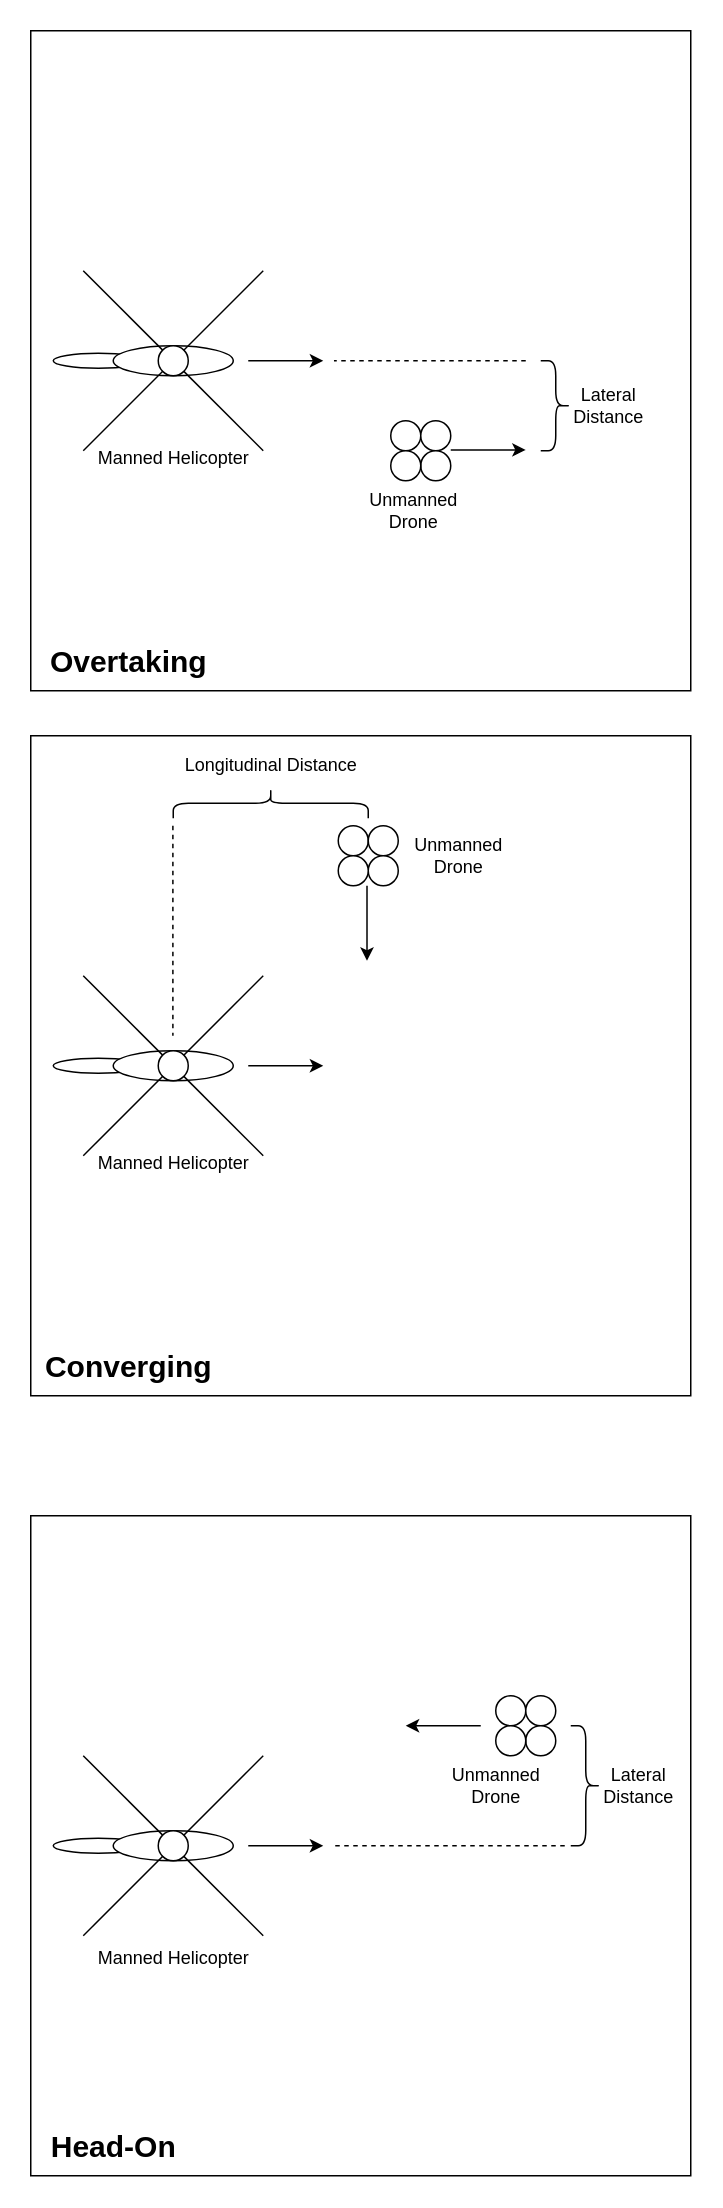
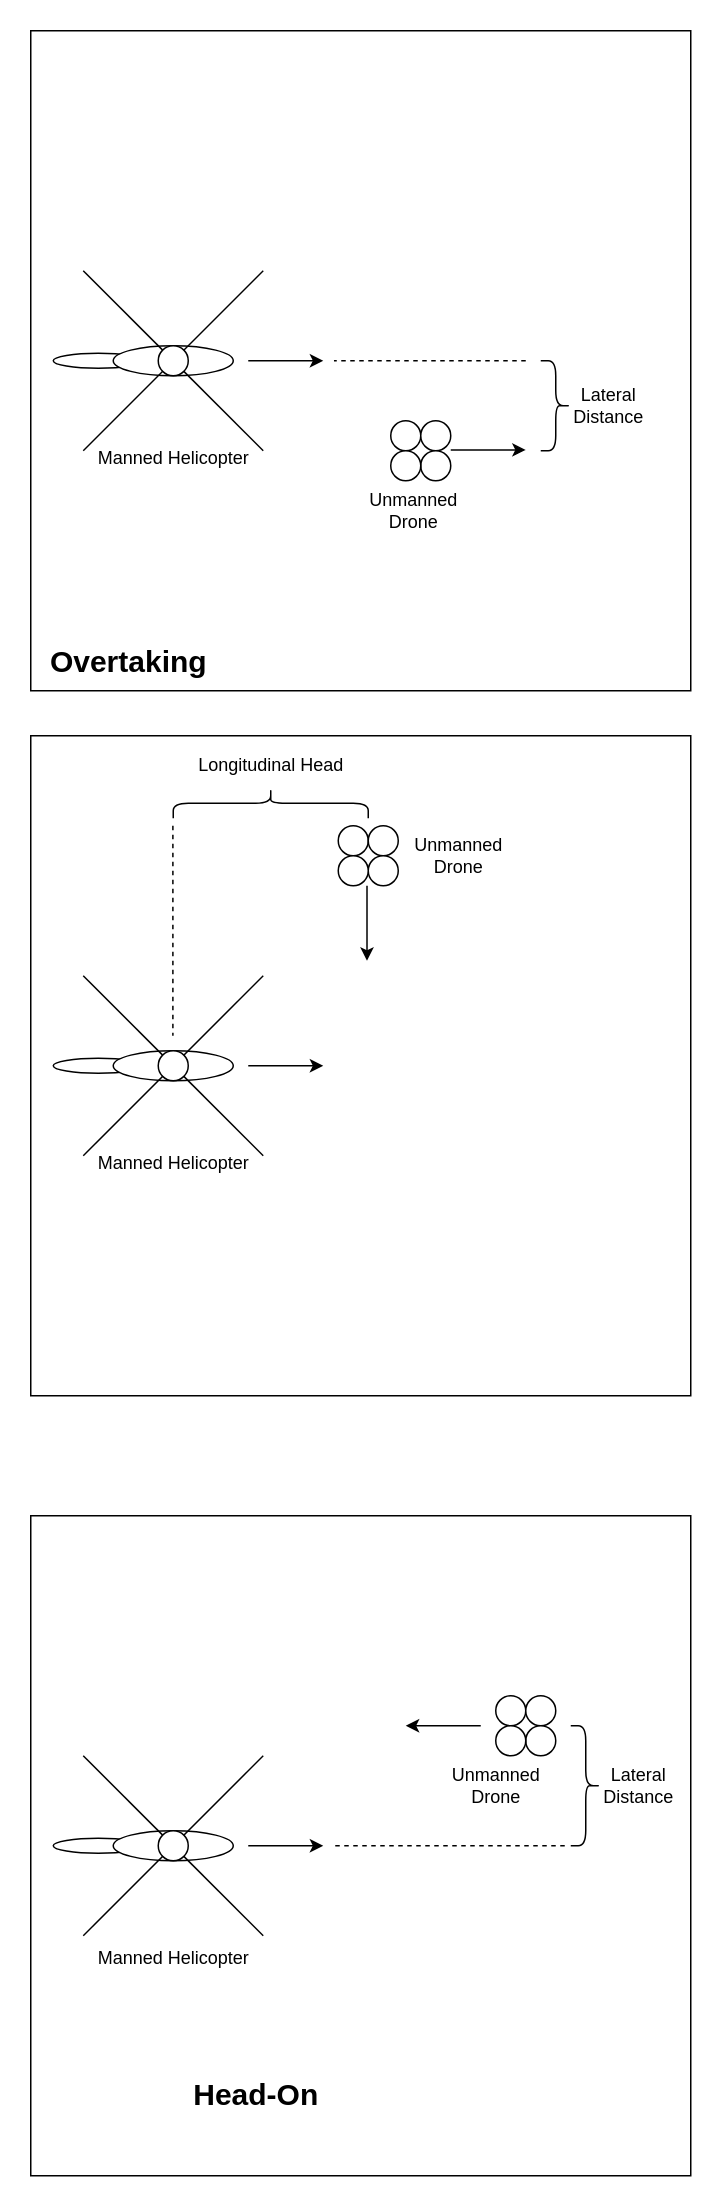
(272, 766) -> (272, 766)
(128, 1366) -> none
(113, 2146) -> (256, 2093)
